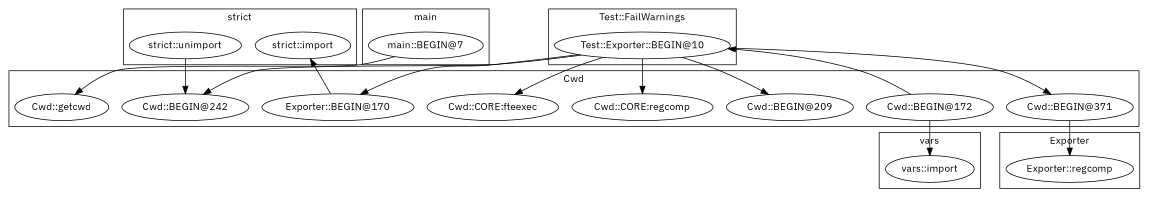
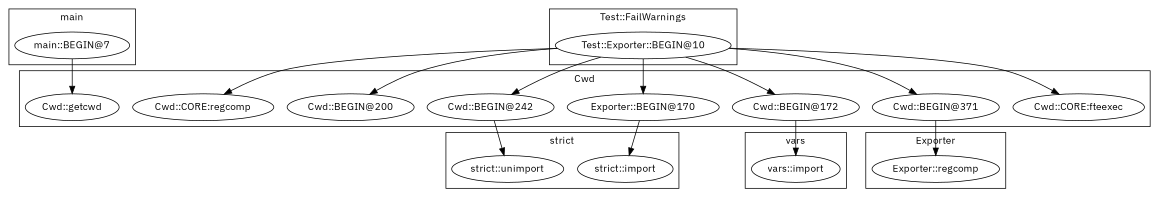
(826, 62) -> (738, 76)
(185, 75) -> (499, 137)
(790, 107) -> (351, 107)
